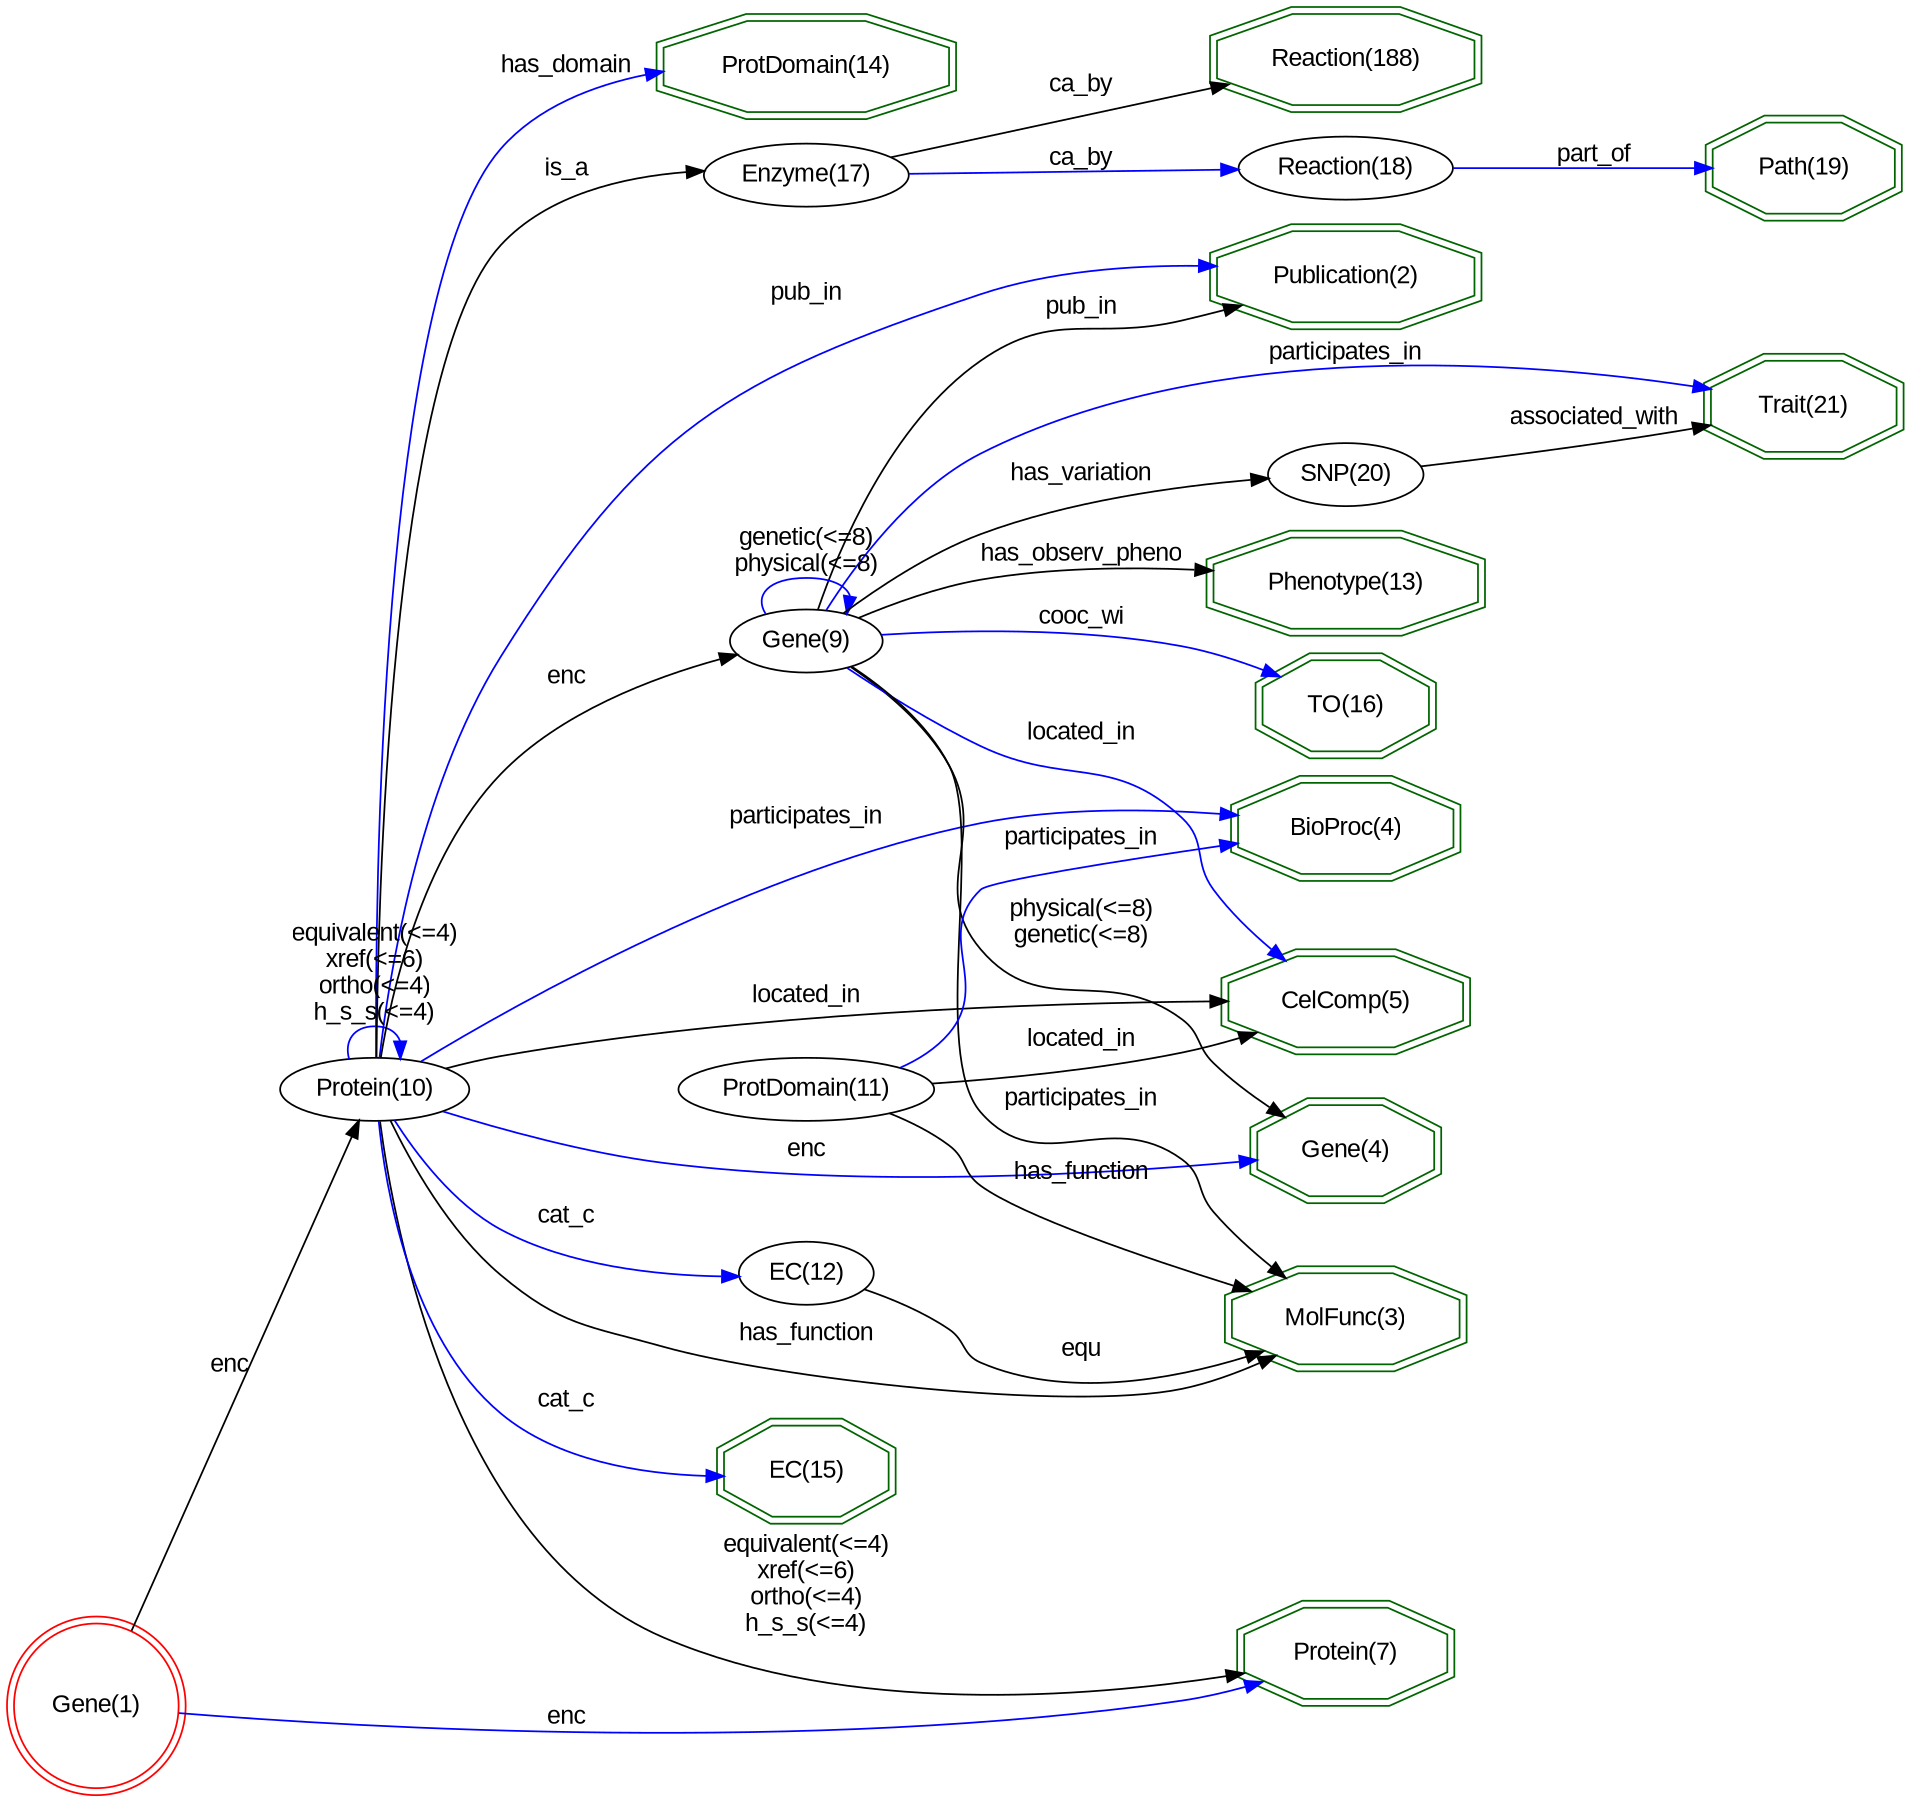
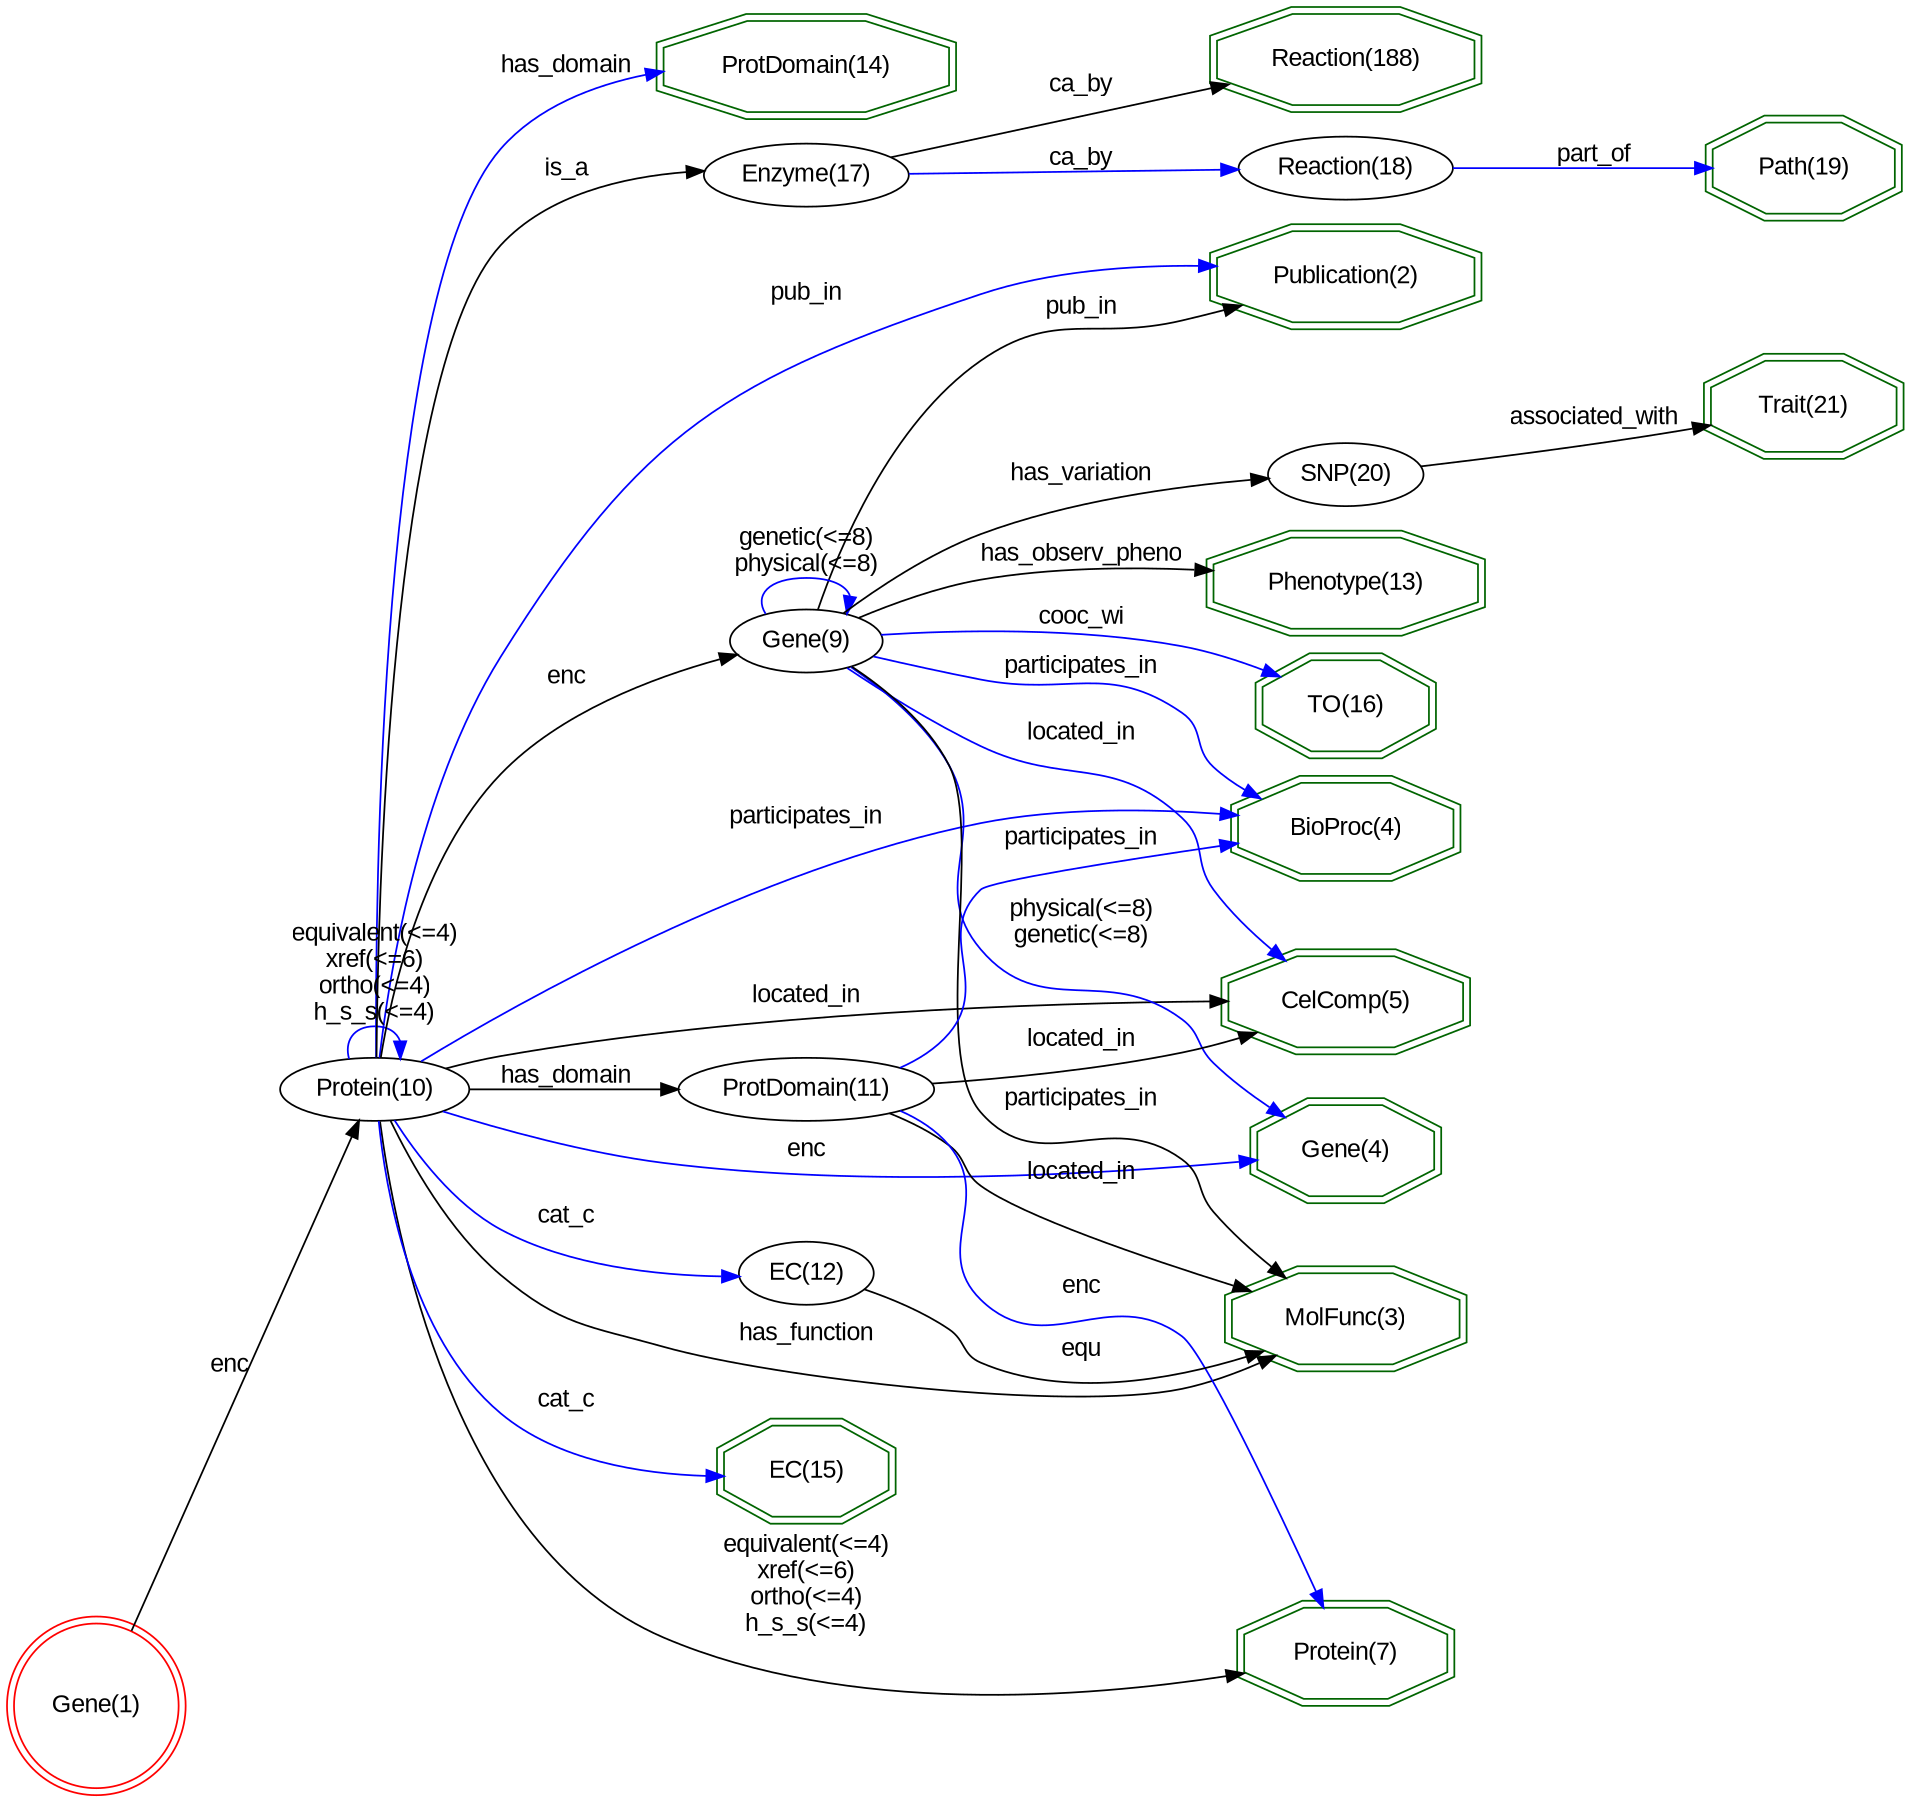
(1221, 381) -> (1081, 684)
(985, 954) -> (985, 954)
none -> (565, 1089)
(1081, 1173) -> (1081, 1173)
(713, 1732) -> (1112, 1317)
